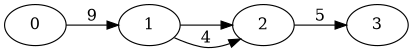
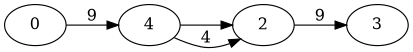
(320, 17) -> (320, 17)
(149, 25) -> (149, 25)
